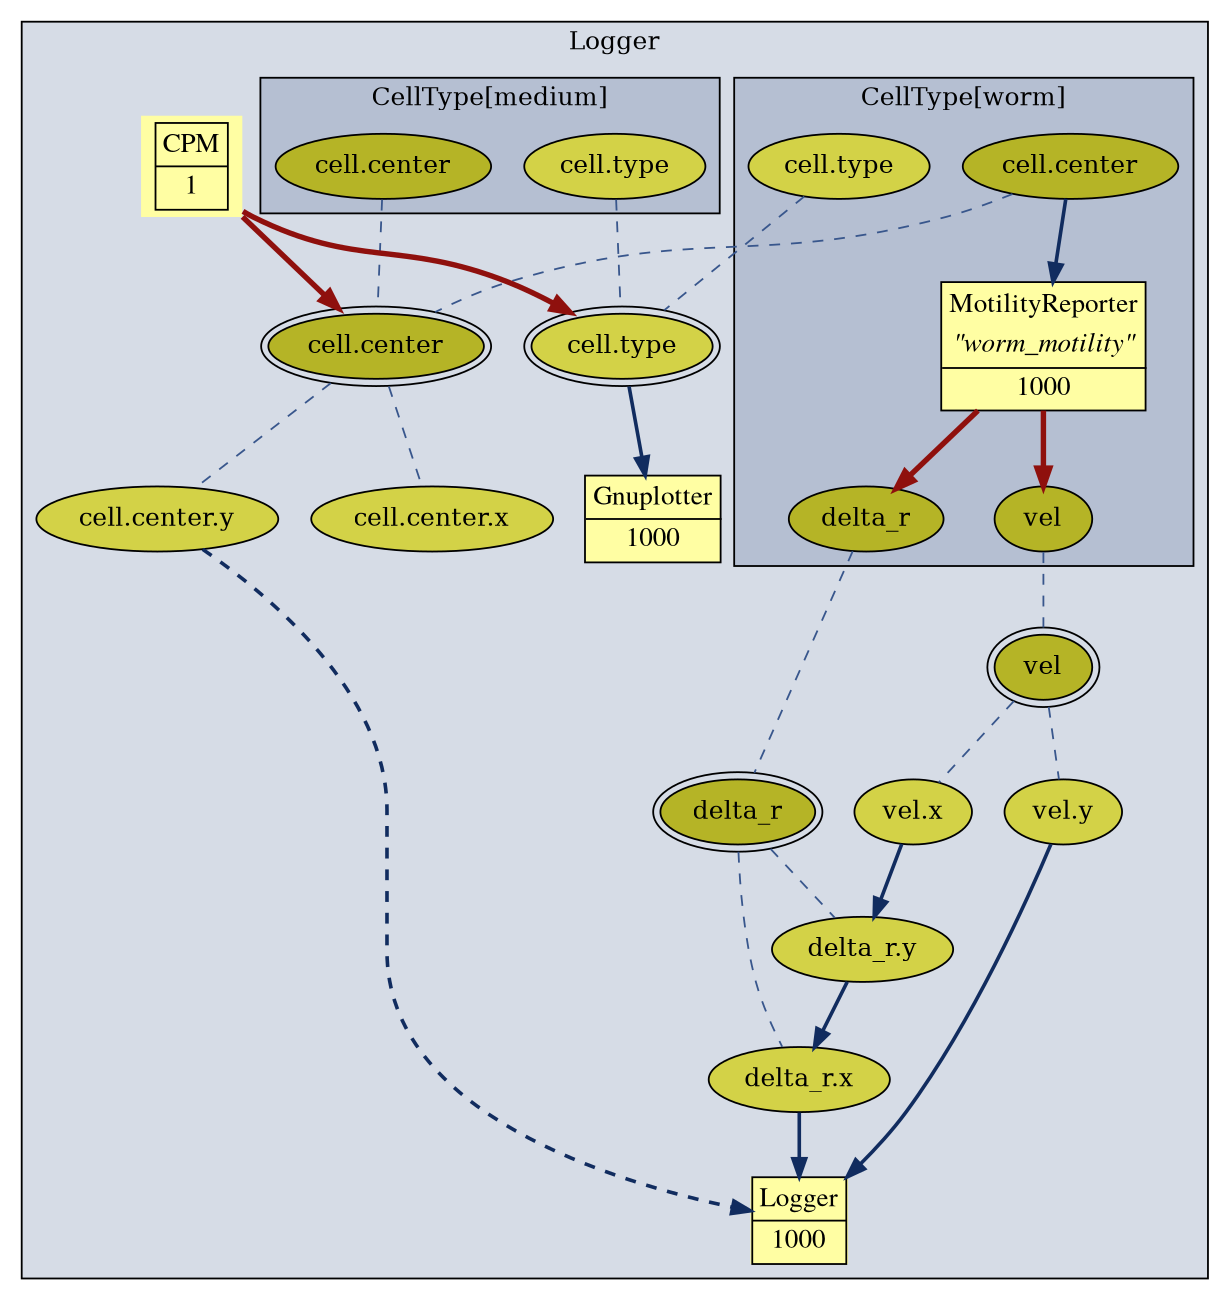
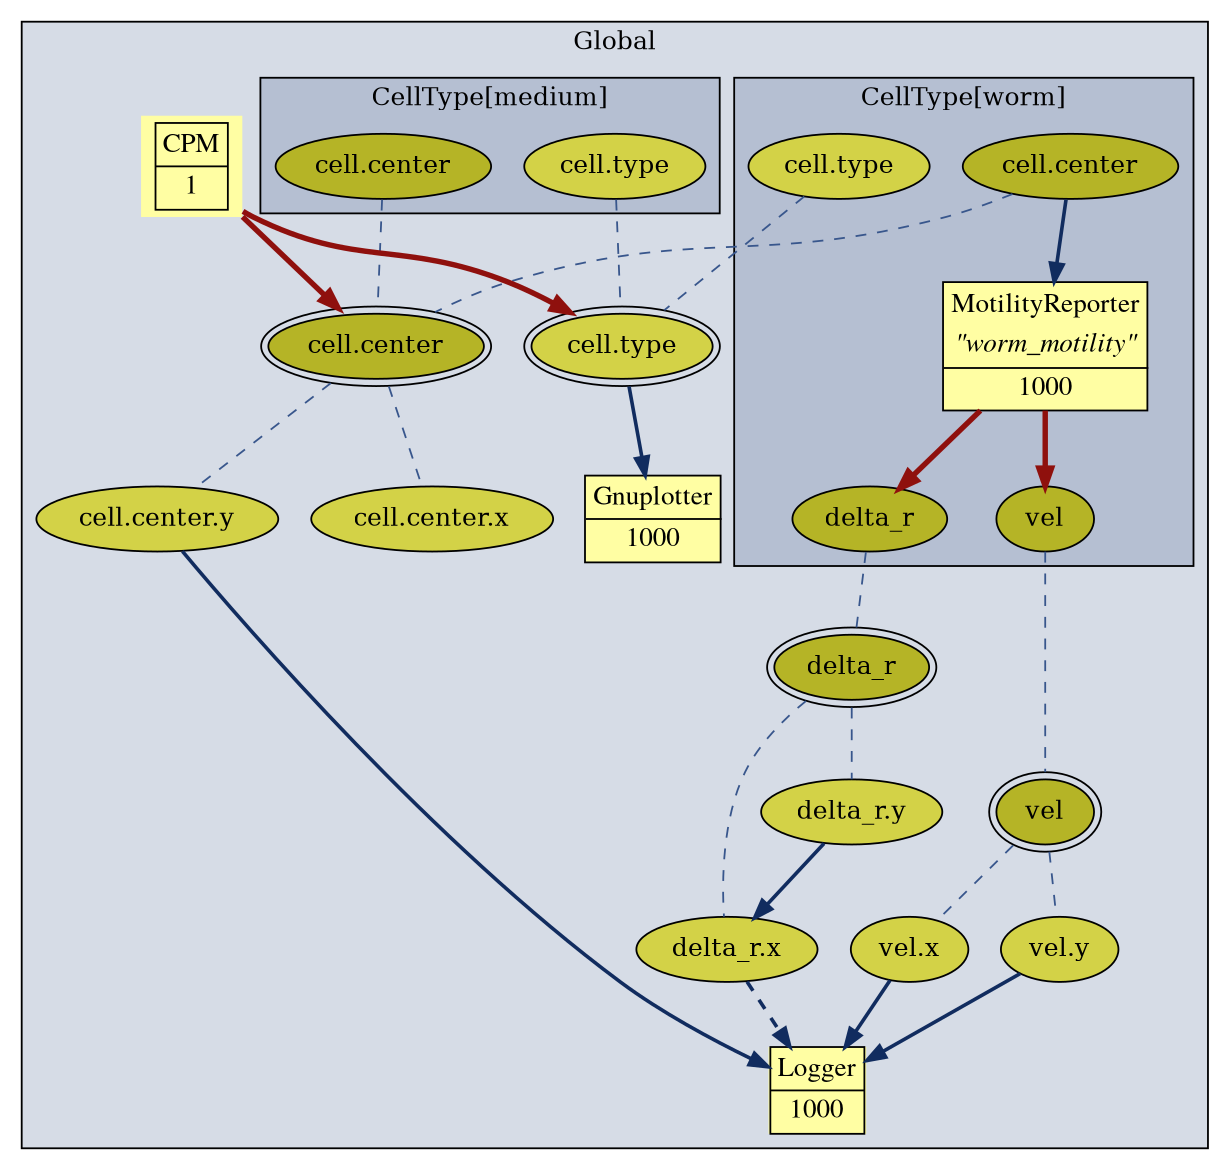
(615, 42) -> (615, 42)
(891, 872) -> (873, 1006)
(387, 946) -> (444, 831)
(799, 1136) -> (763, 1007)
